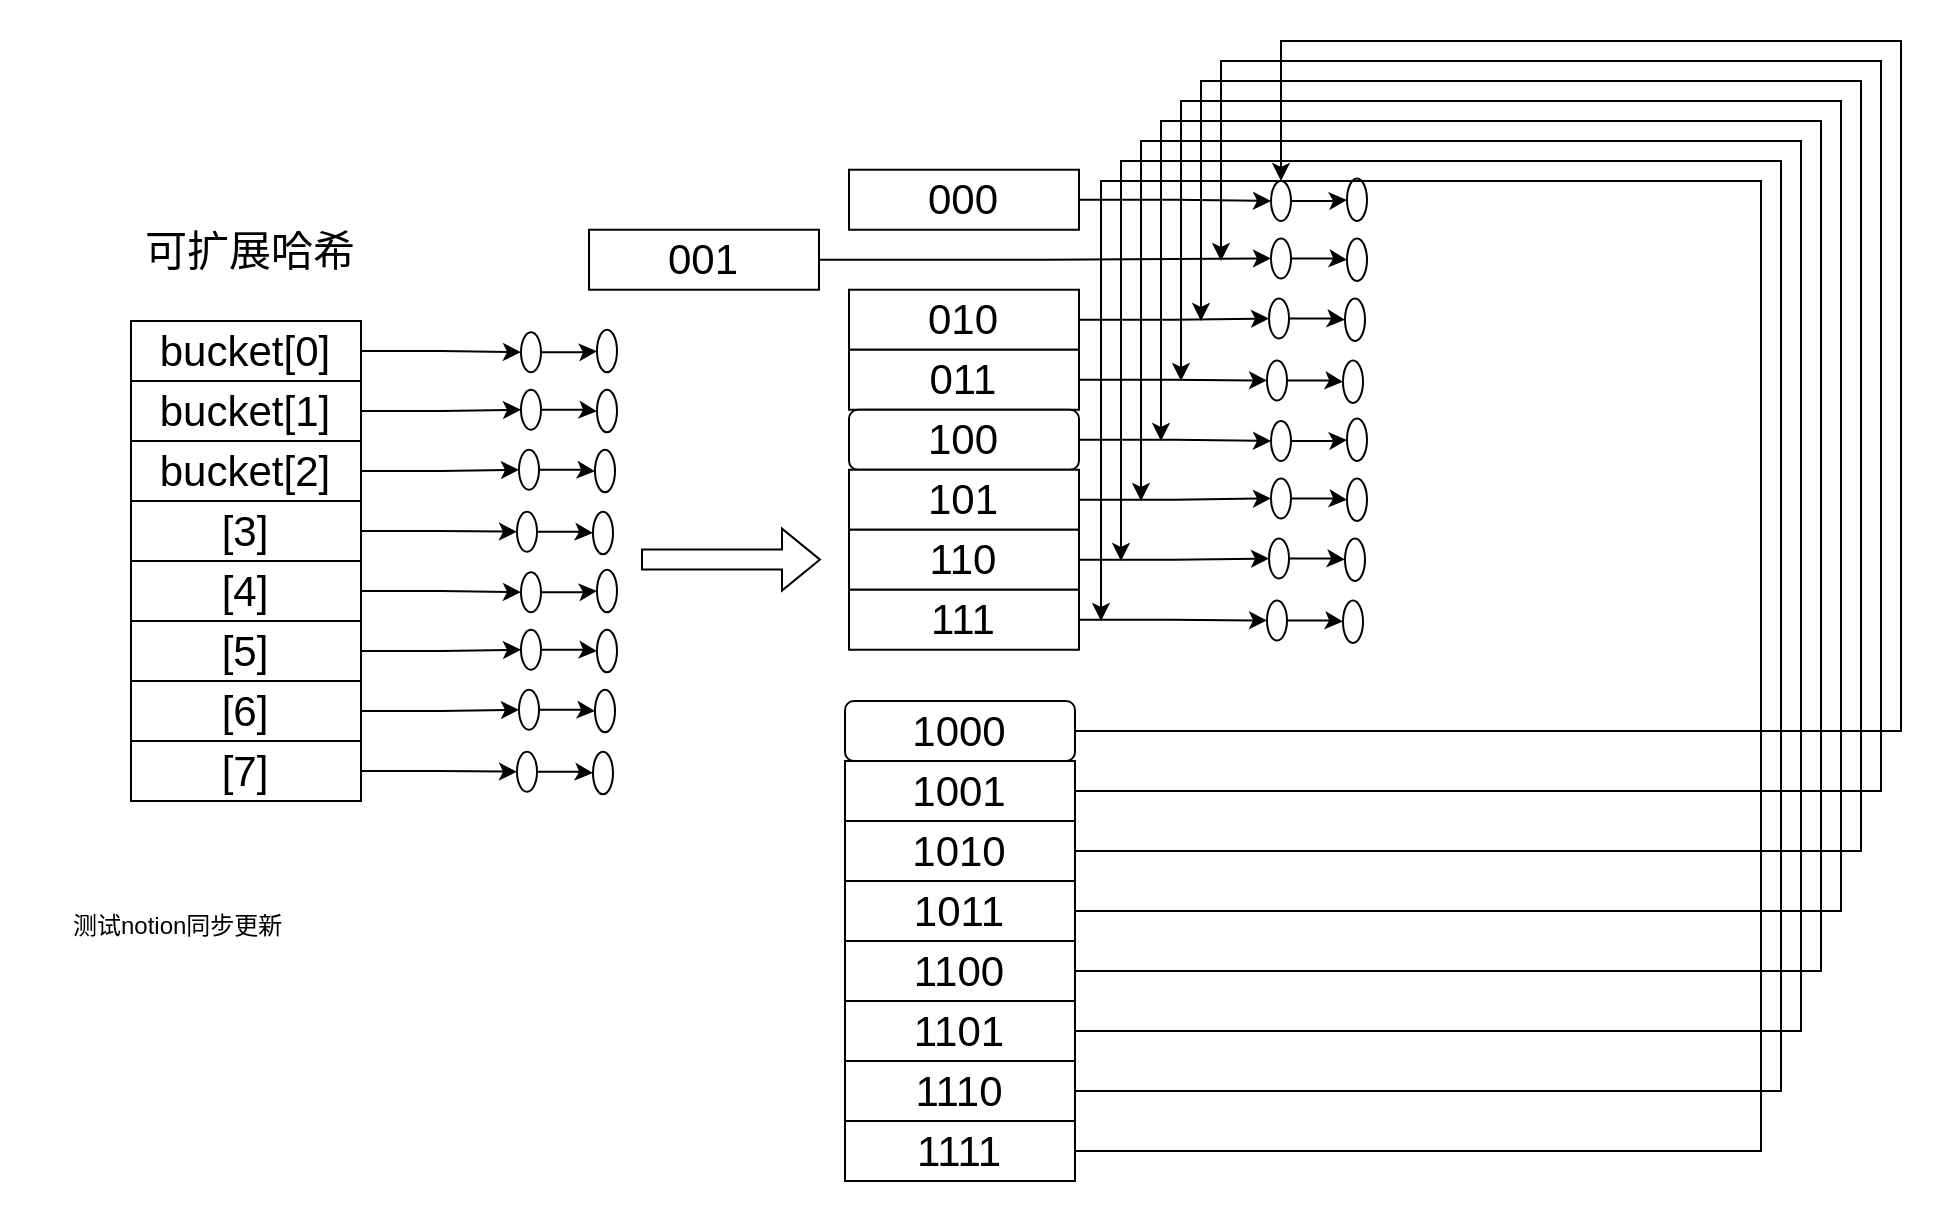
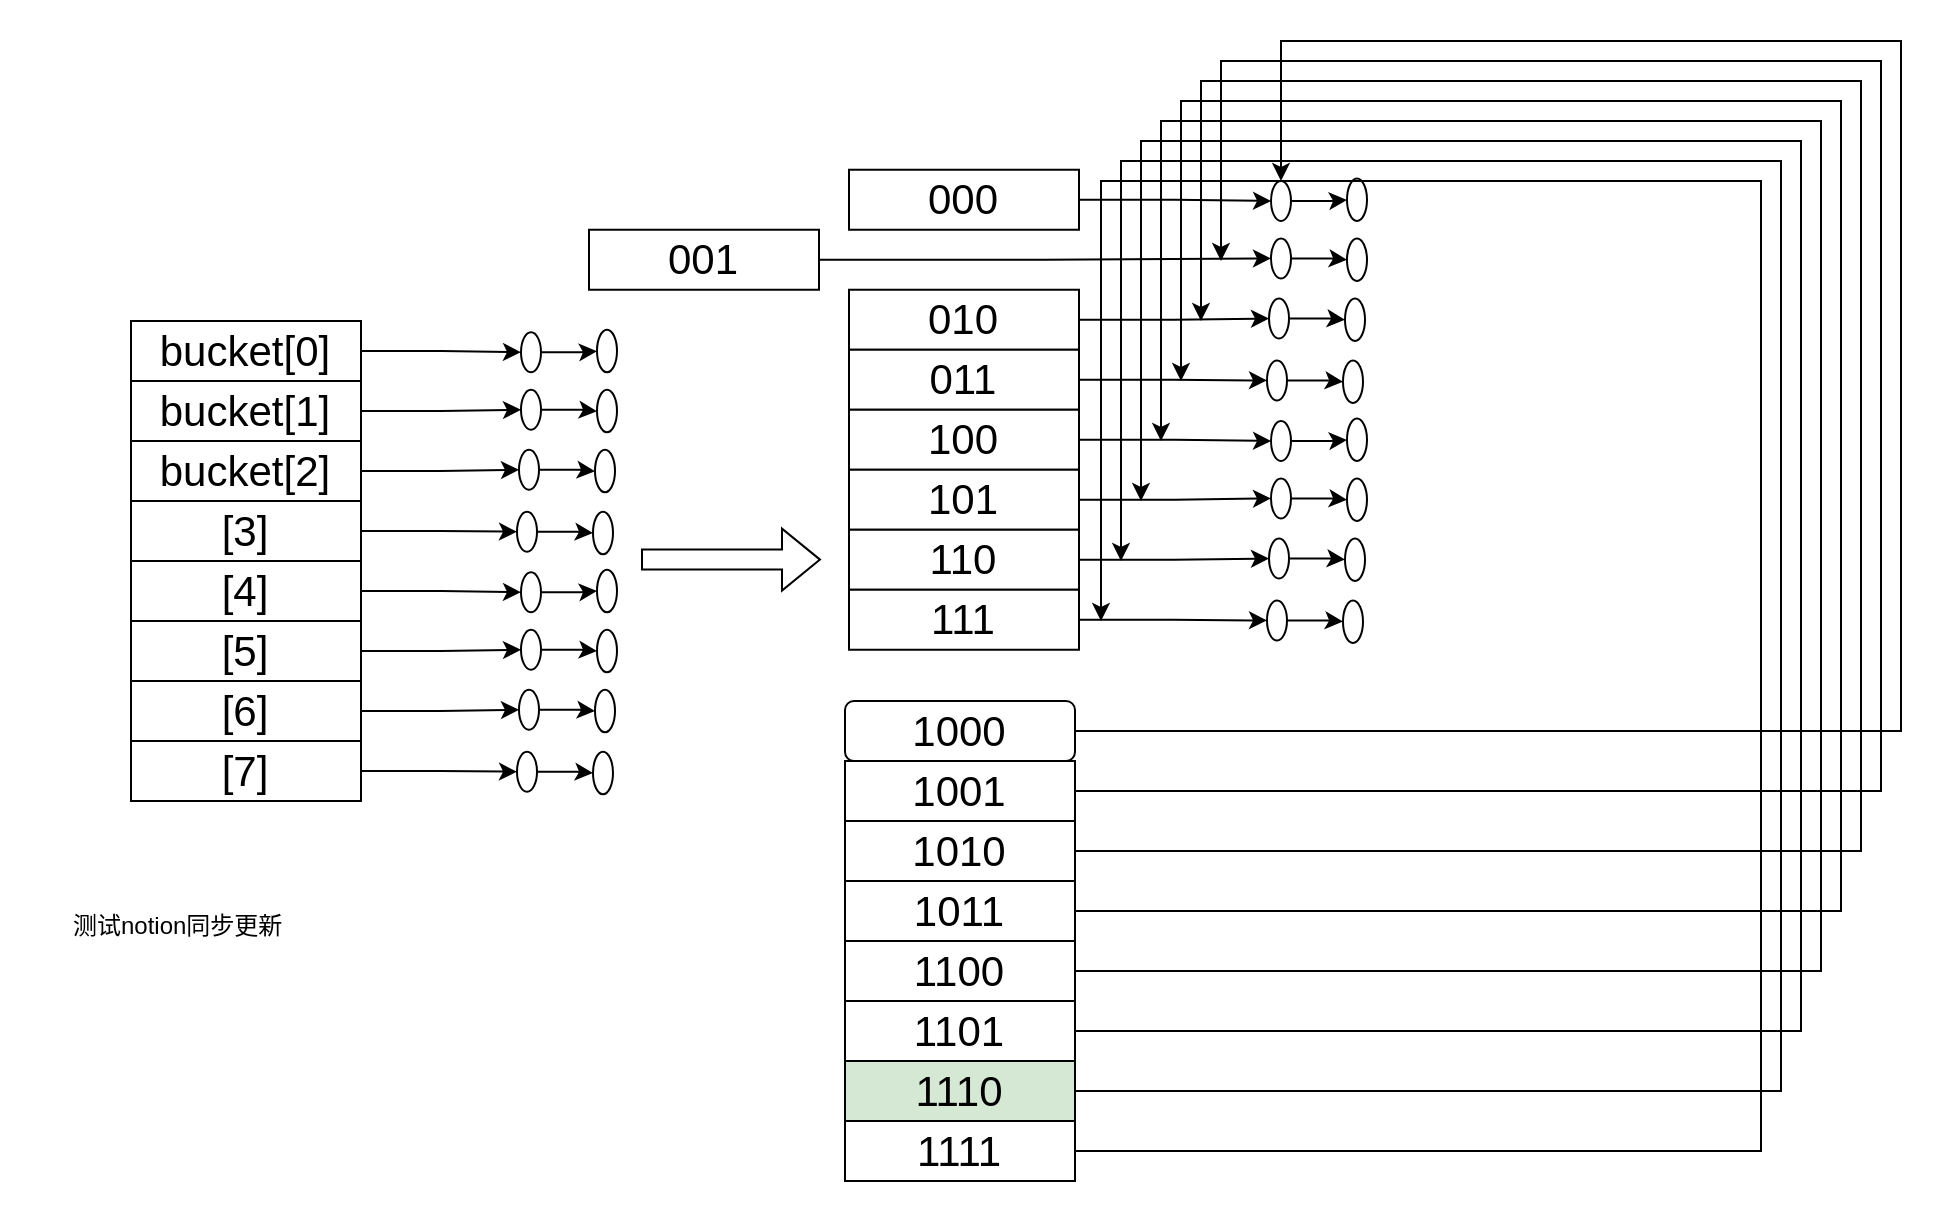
(251, 251) -> none
(964, 440) -> (964, 440)
(960, 1091) -> (960, 1091)
